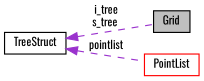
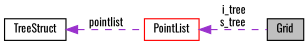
(115, 30) -> (239, 30)
